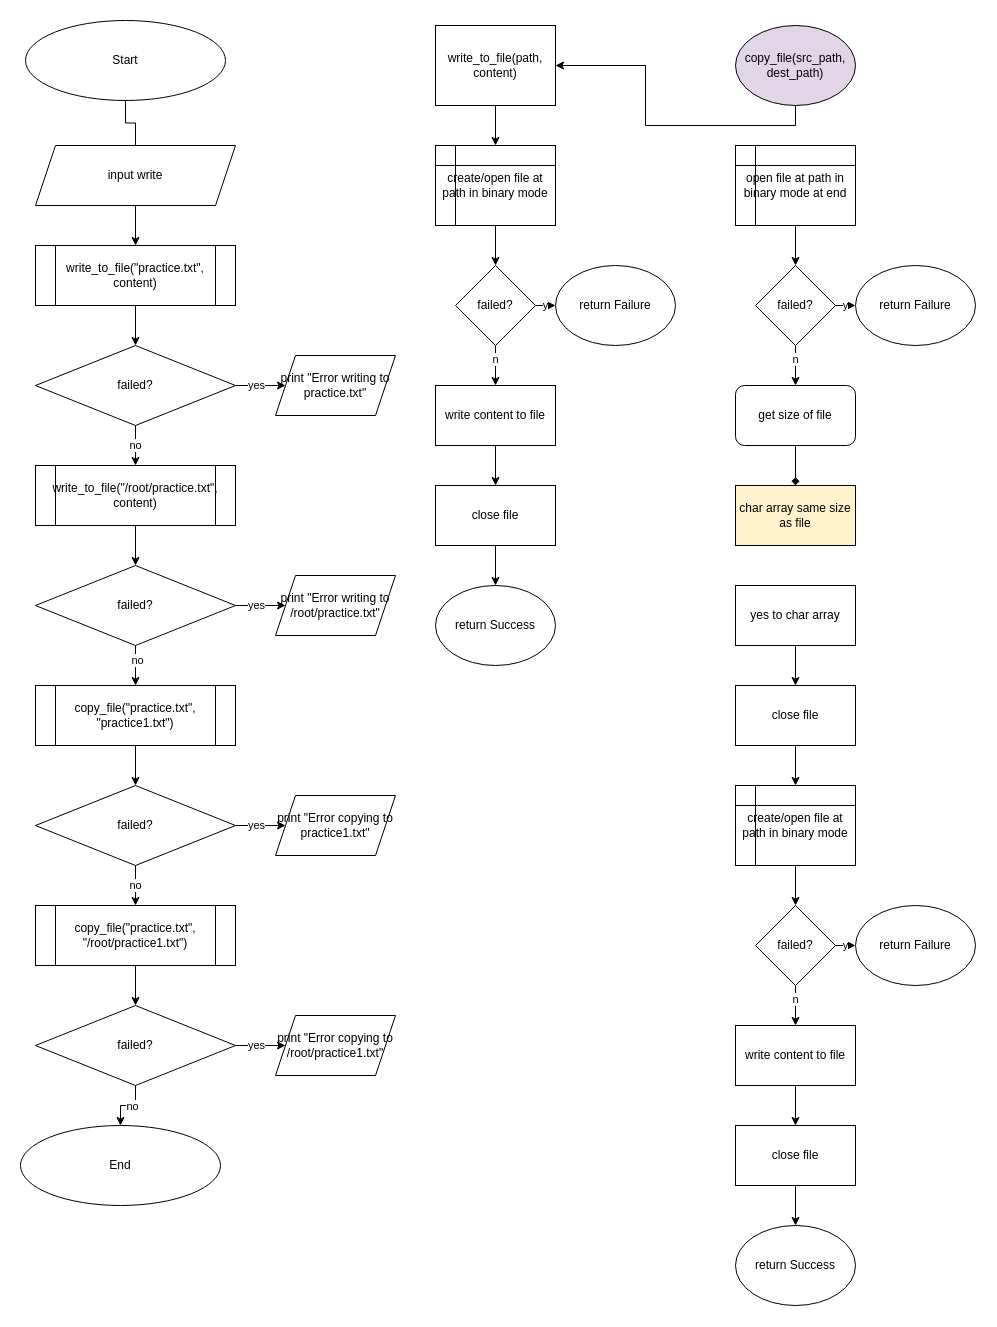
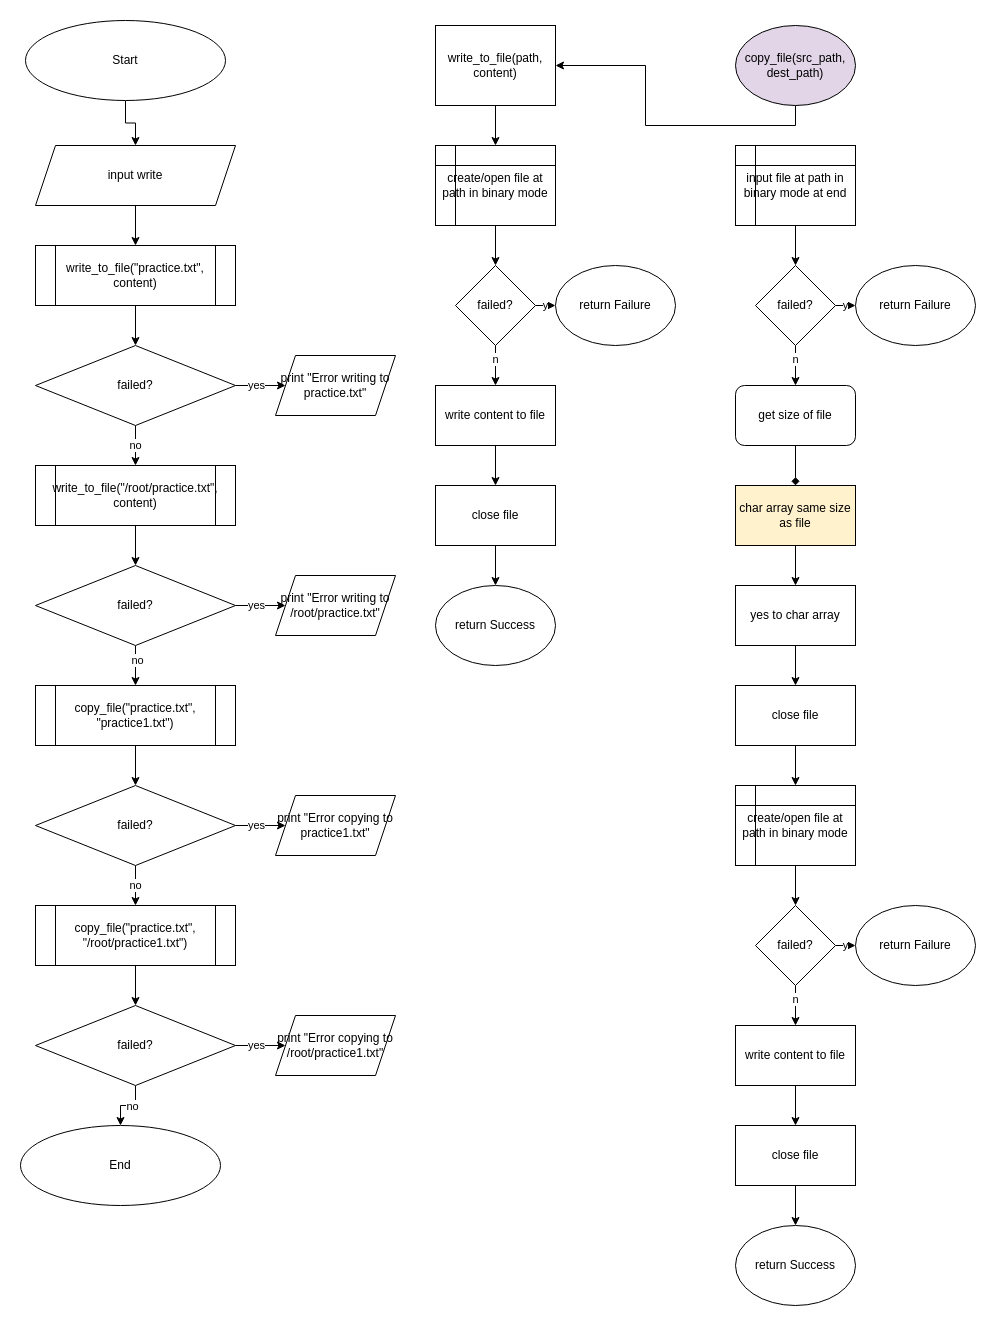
(136, 139) -> (136, 137)
(796, 186) -> (796, 186)
none -> (796, 562)
